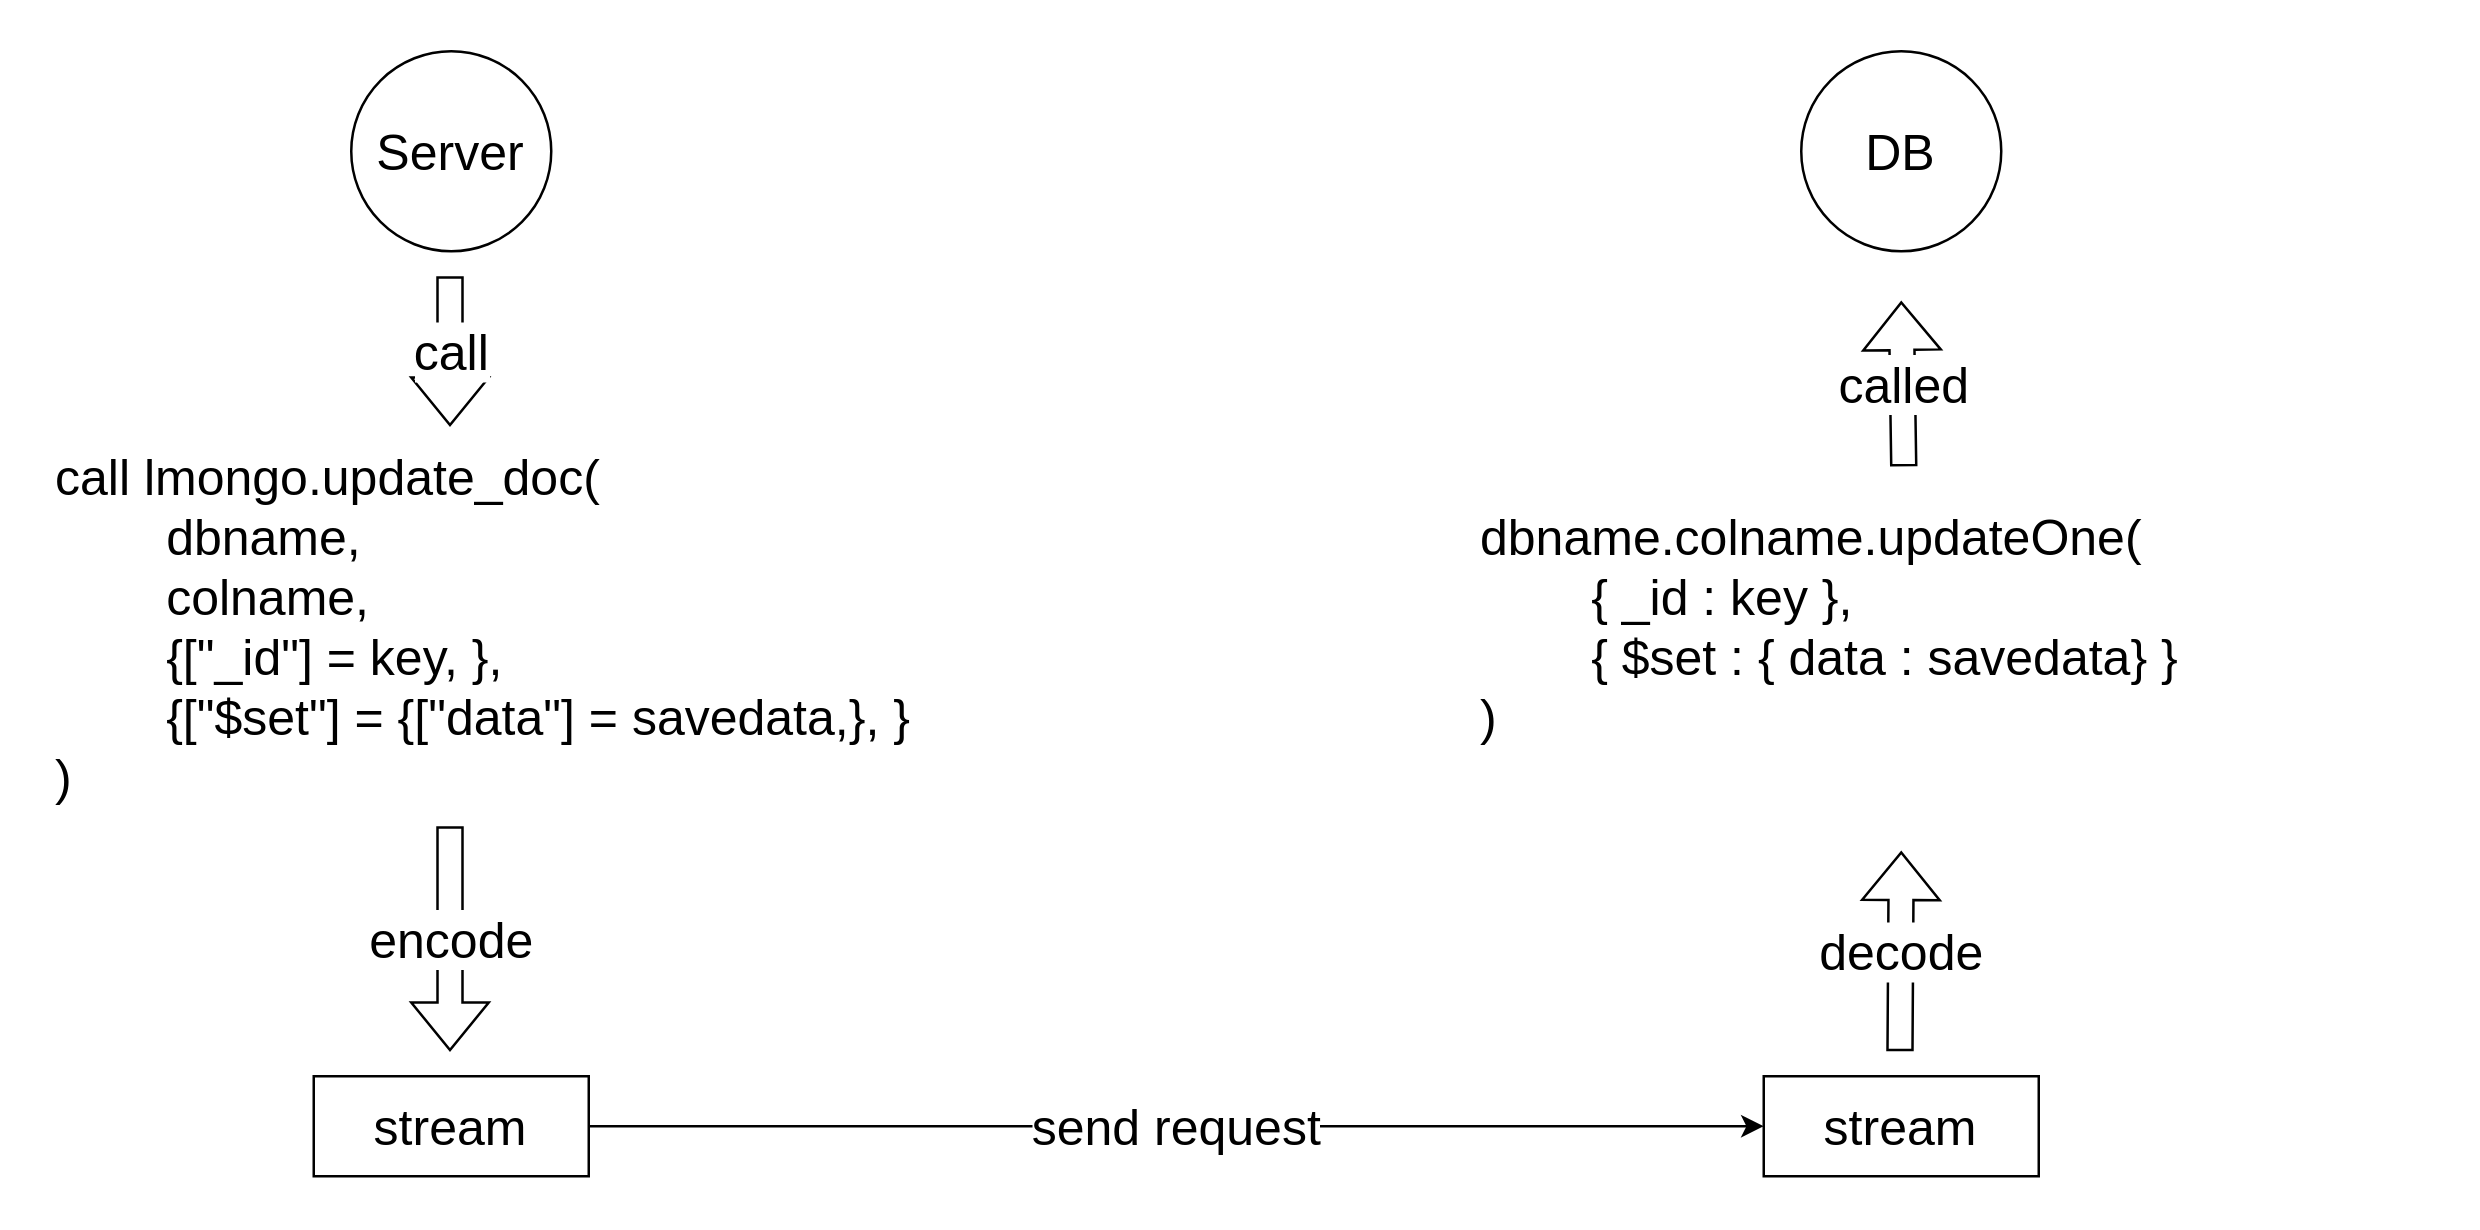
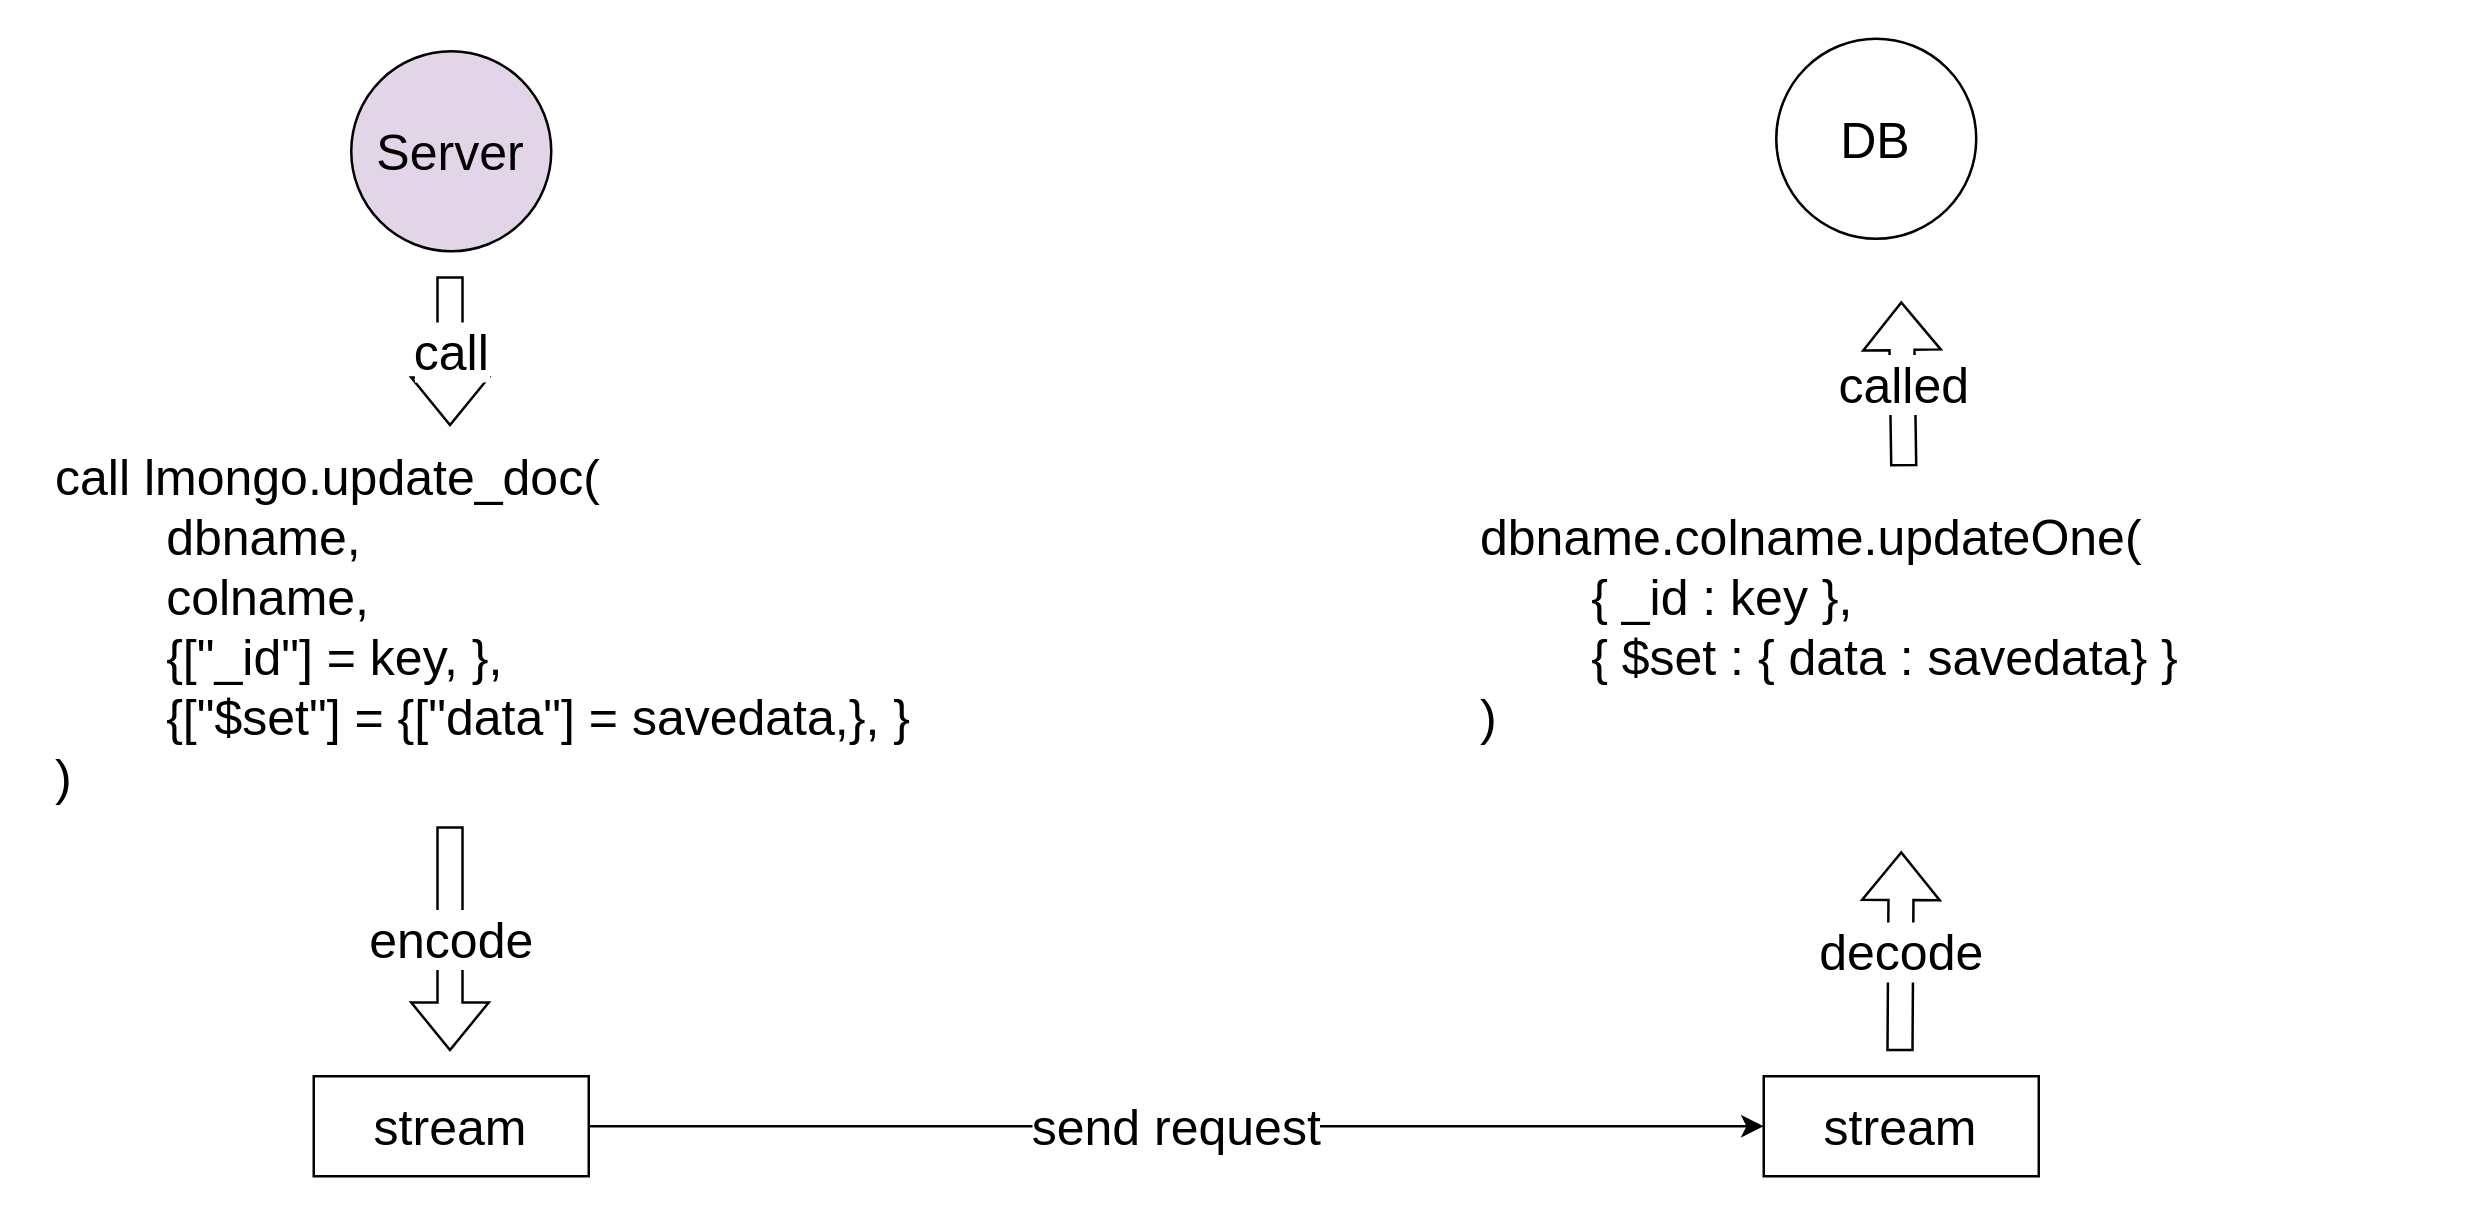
(451, 151) -> (451, 151)
(1901, 151) -> (1876, 139)
